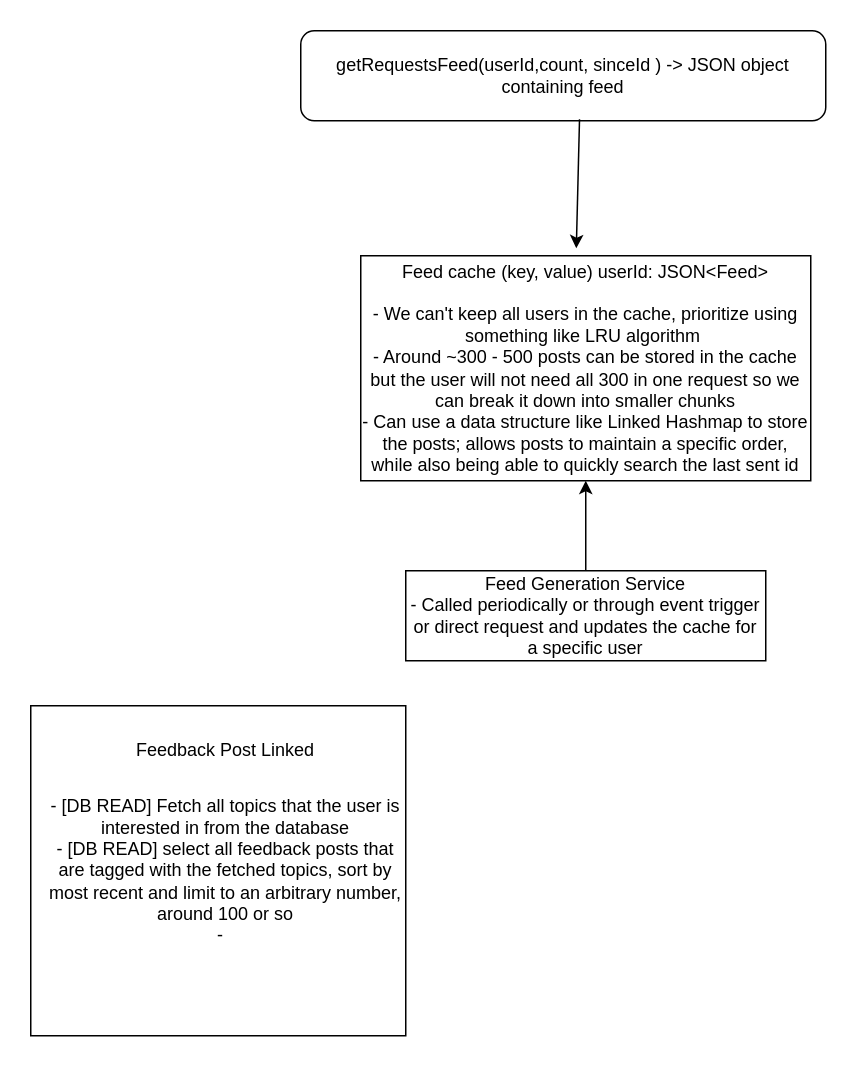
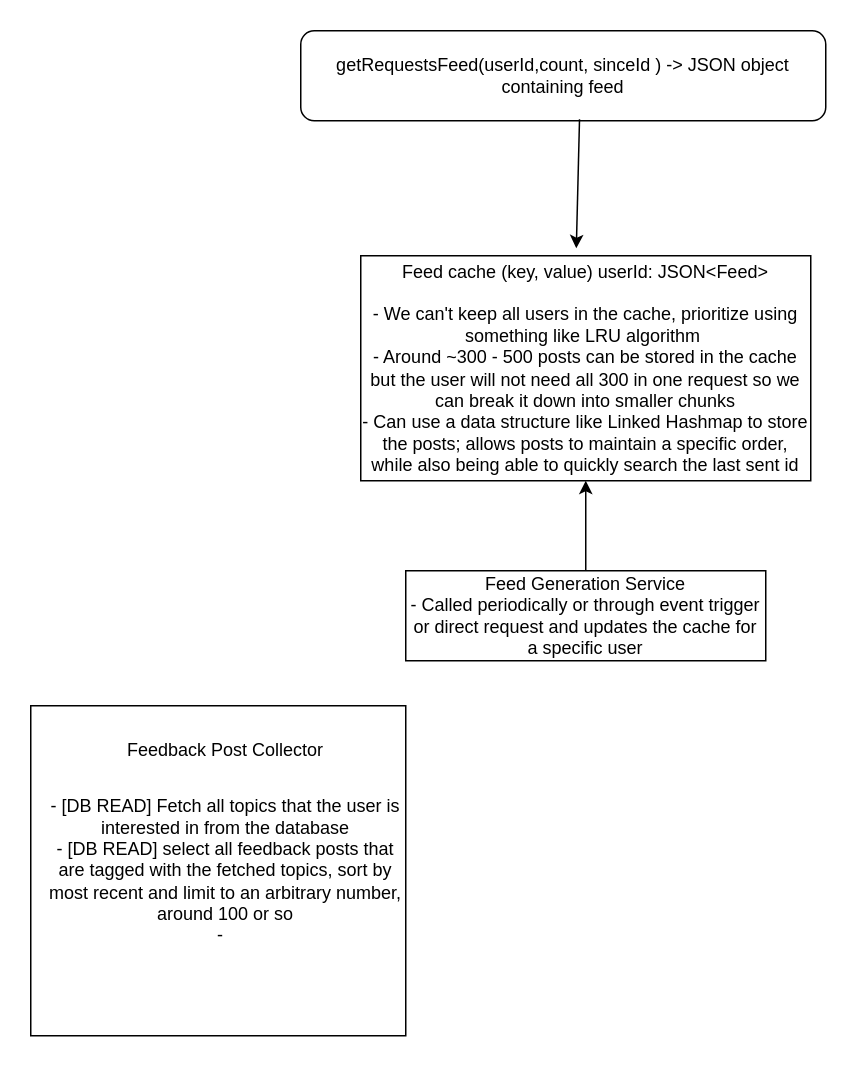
(226, 751) -> (226, 751)
